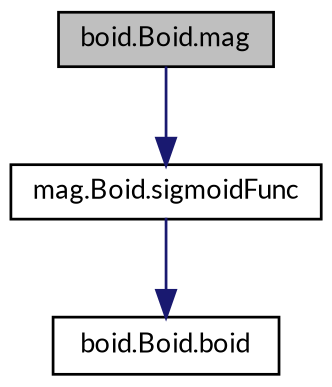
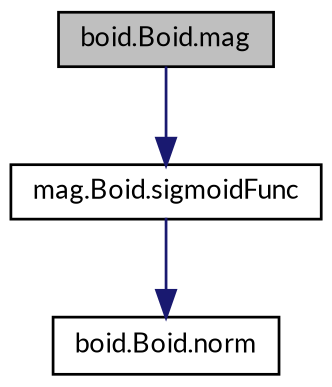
(166, 346) -> (166, 346)
